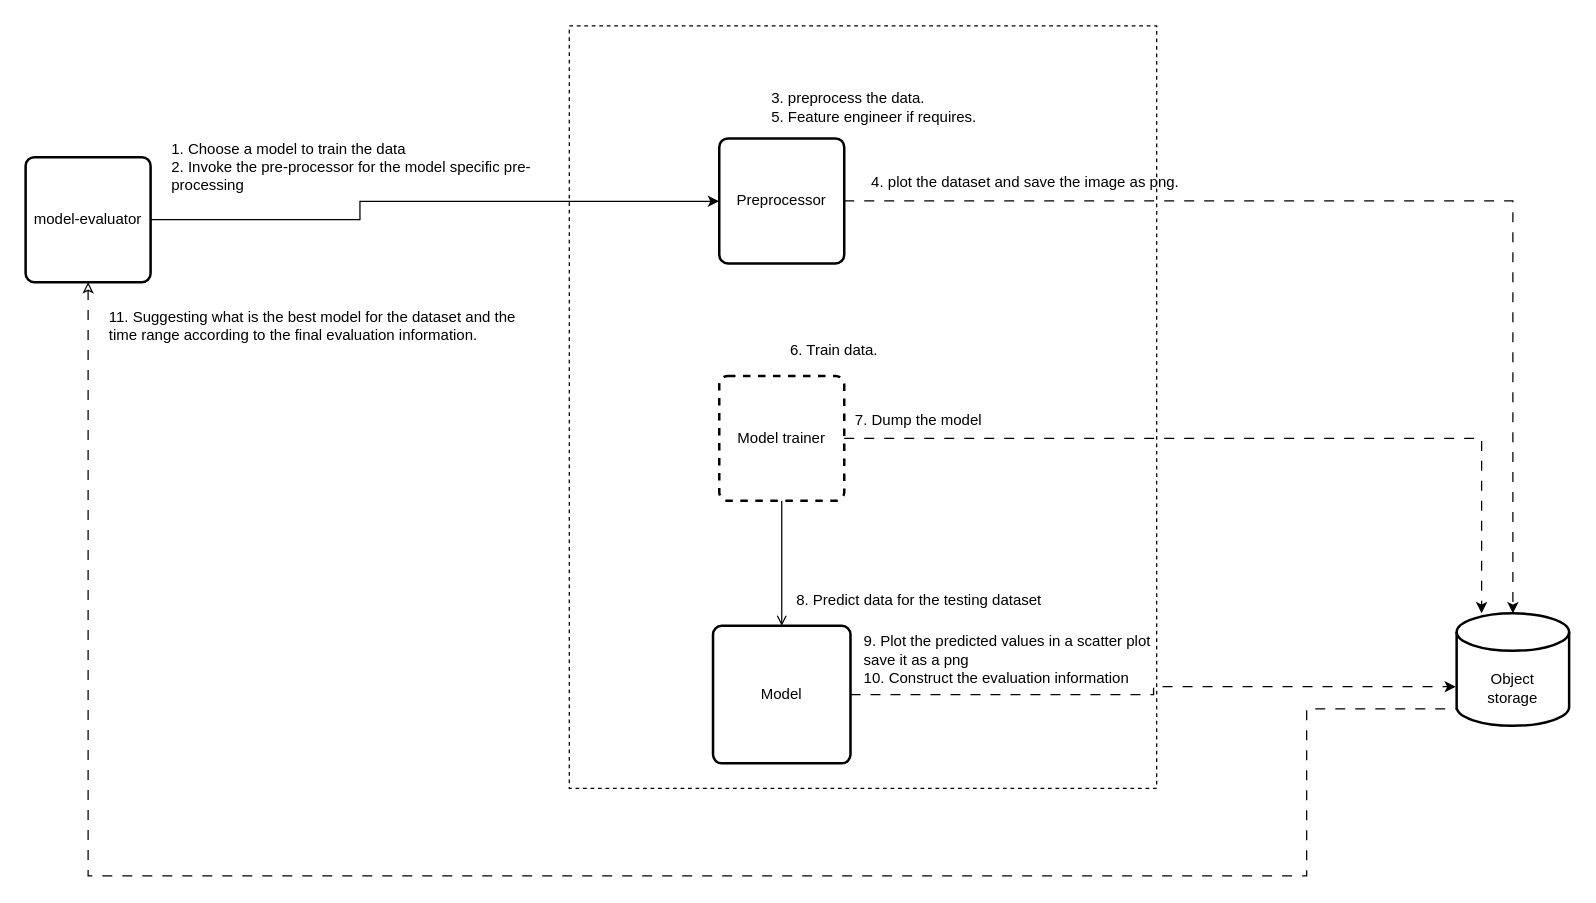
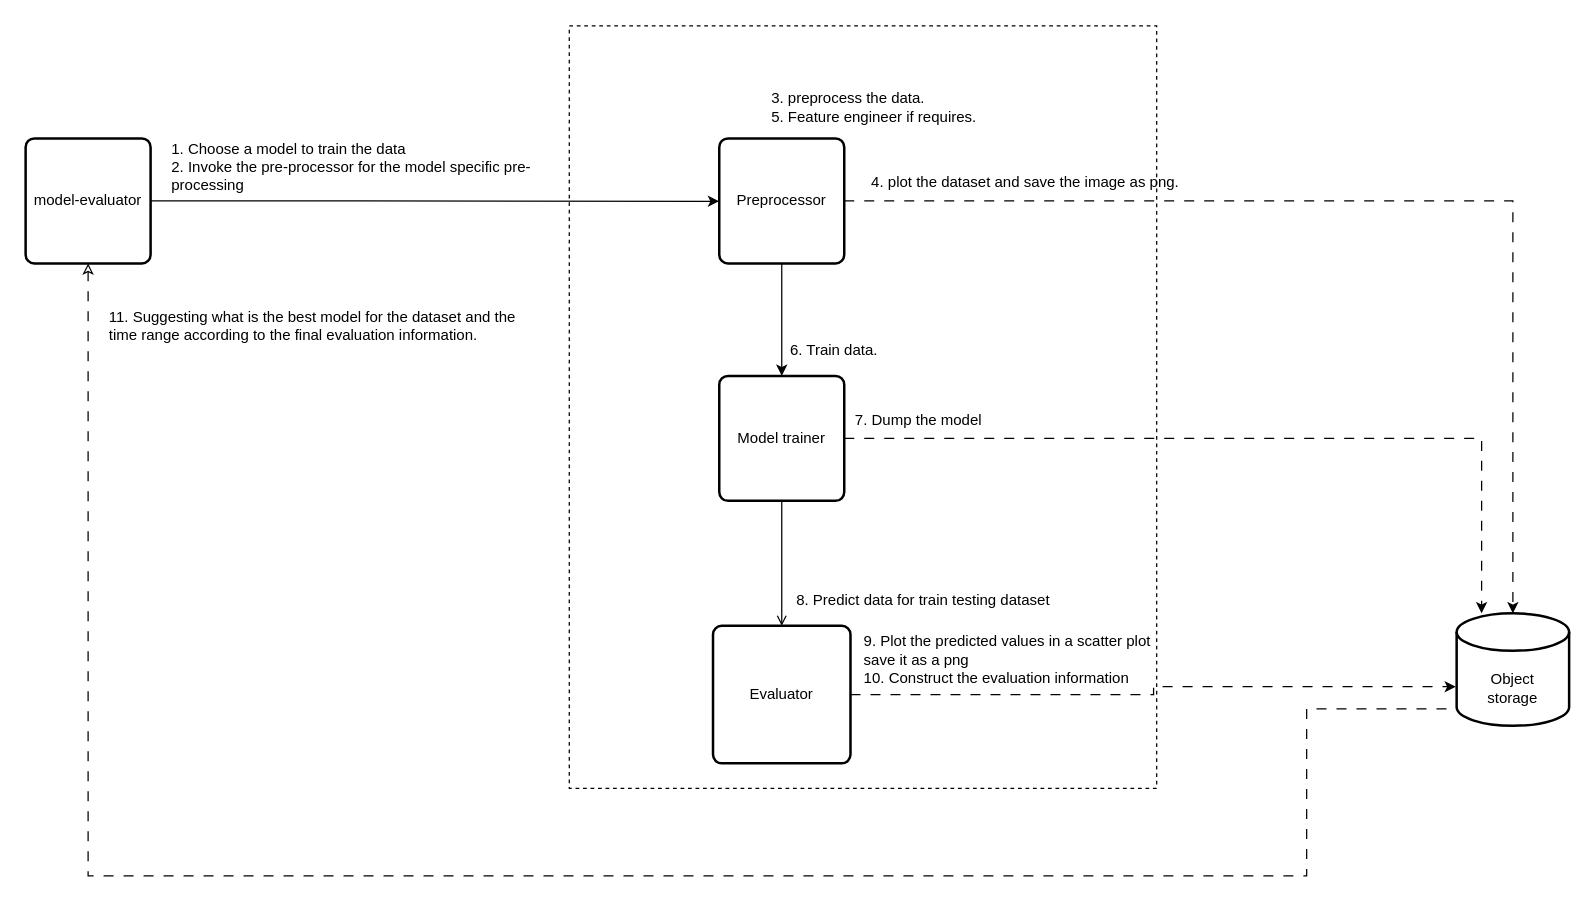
(88, 219) -> (88, 201)
none -> (782, 315)
(782, 438) -> (782, 438)
(943, 601) -> (950, 601)
(782, 694) -> (782, 694)
